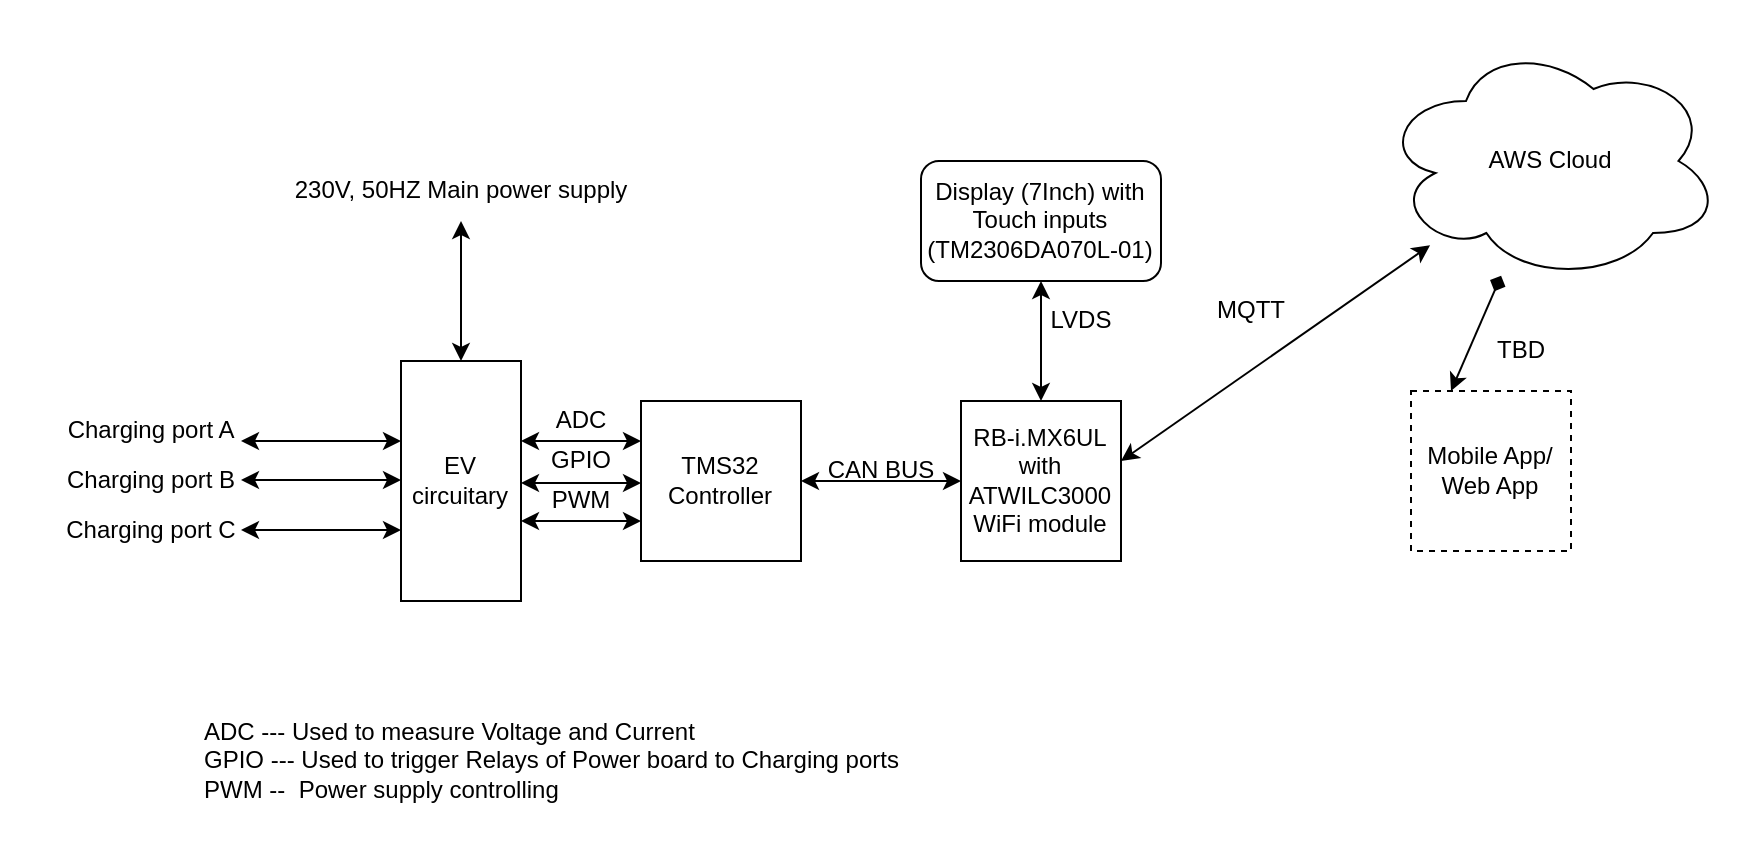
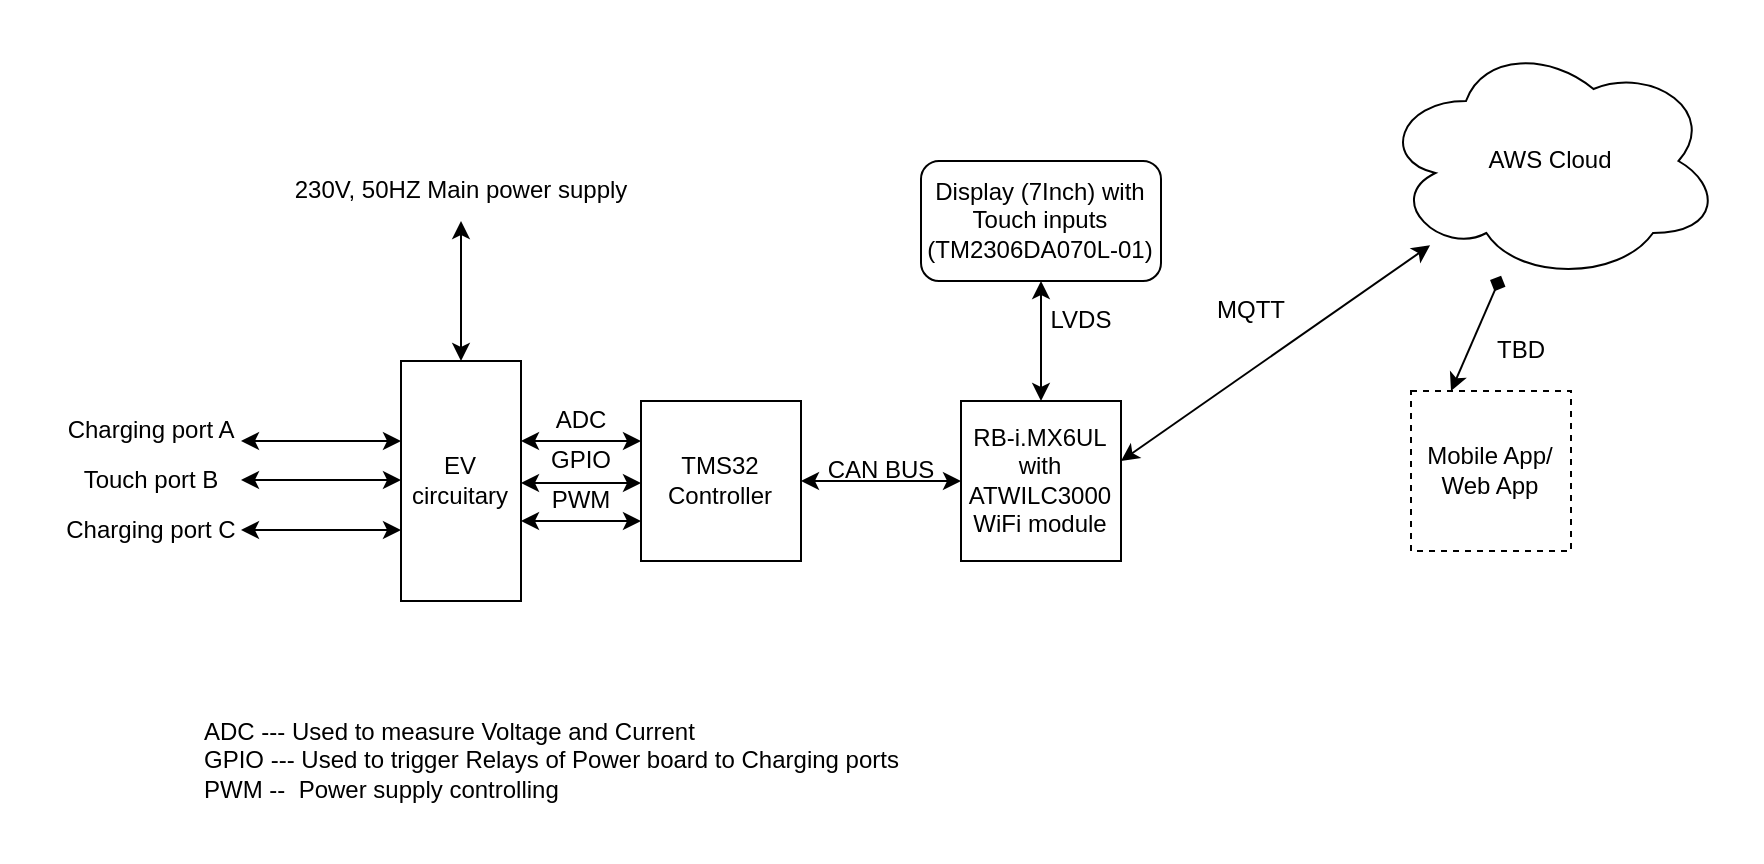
(152, 481) -> (152, 481)
